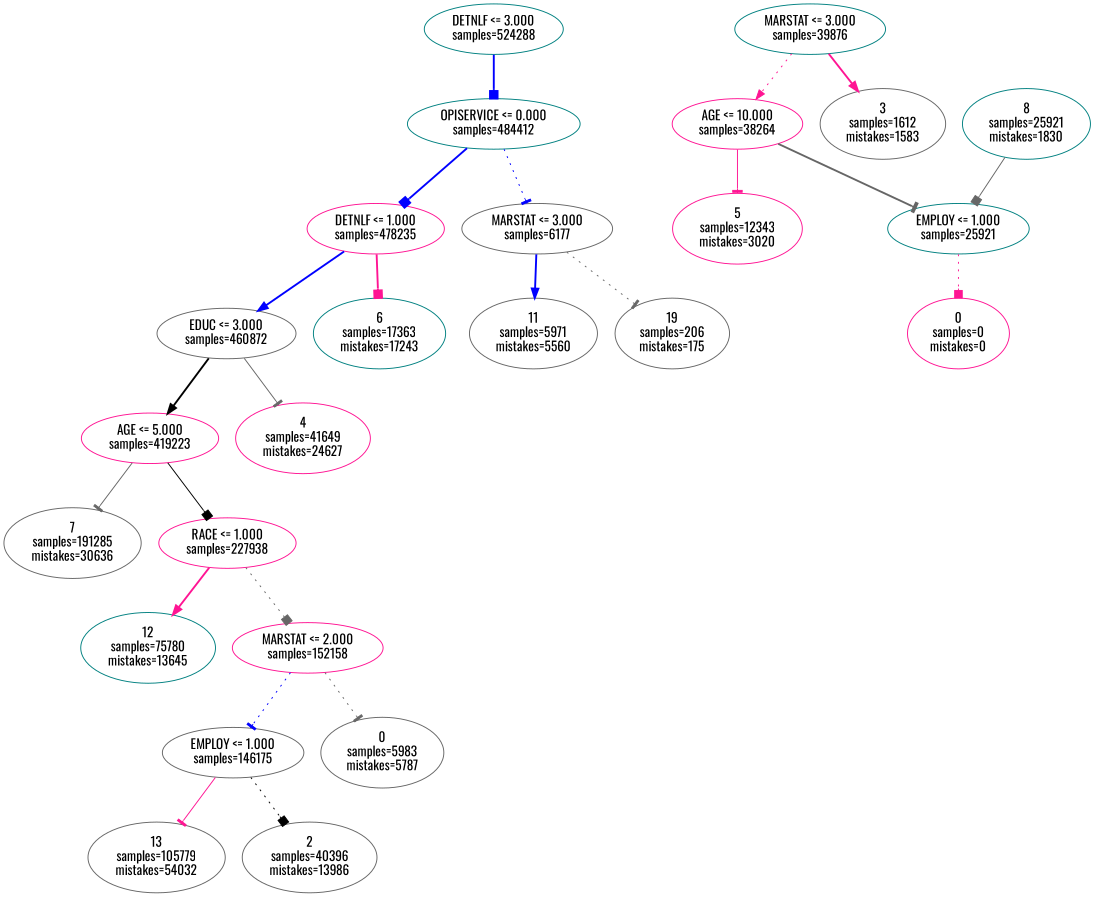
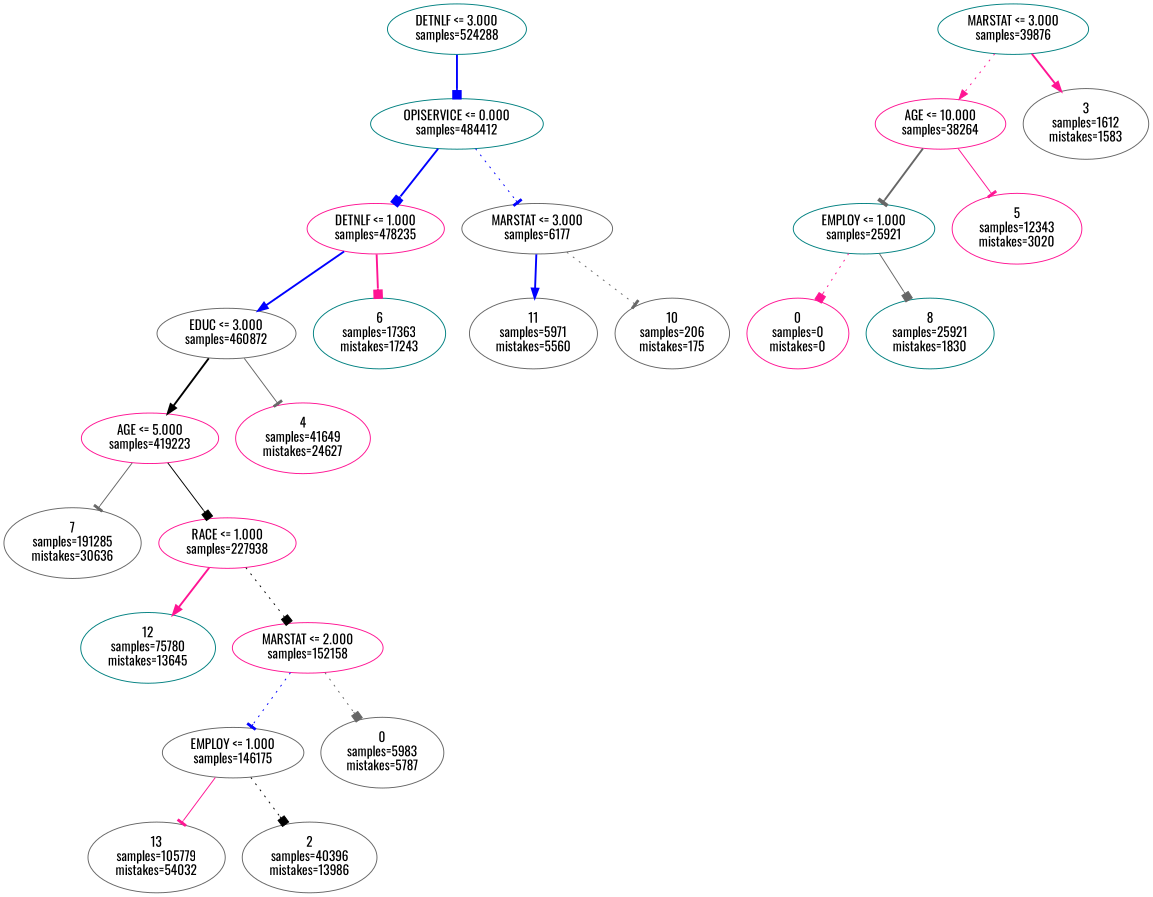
(992, 177) -> (892, 273)
(672, 334) -> (672, 334)
(264, 591) -> (264, 591)
(341, 694) -> (339, 692)
